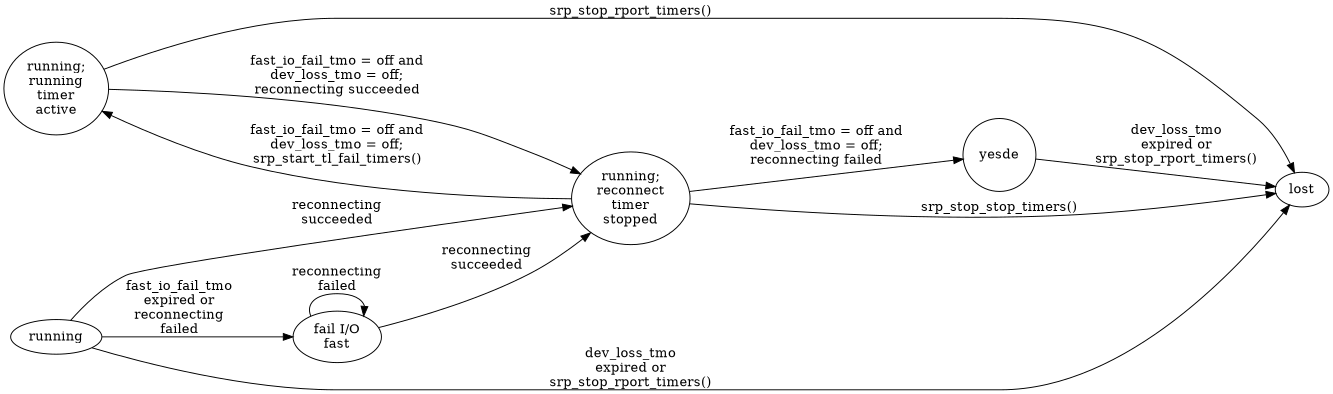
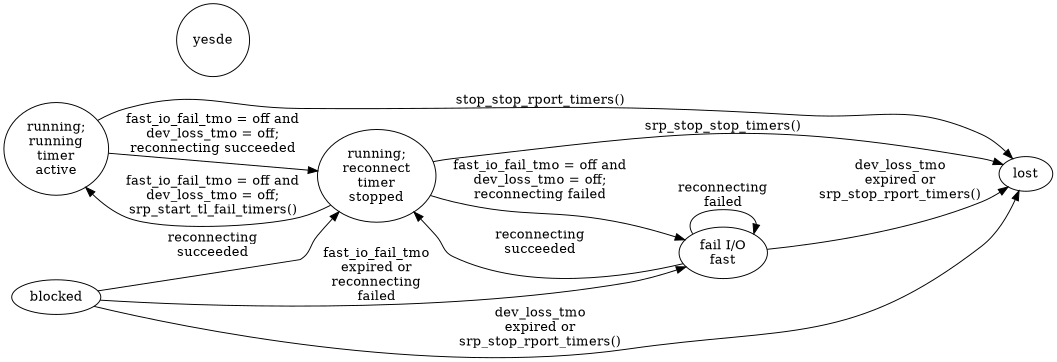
(631, 11) -> (540, 100)
(1151, 172) -> (886, 230)
(821, 176) -> (553, 214)
(56, 337) -> (56, 297)
